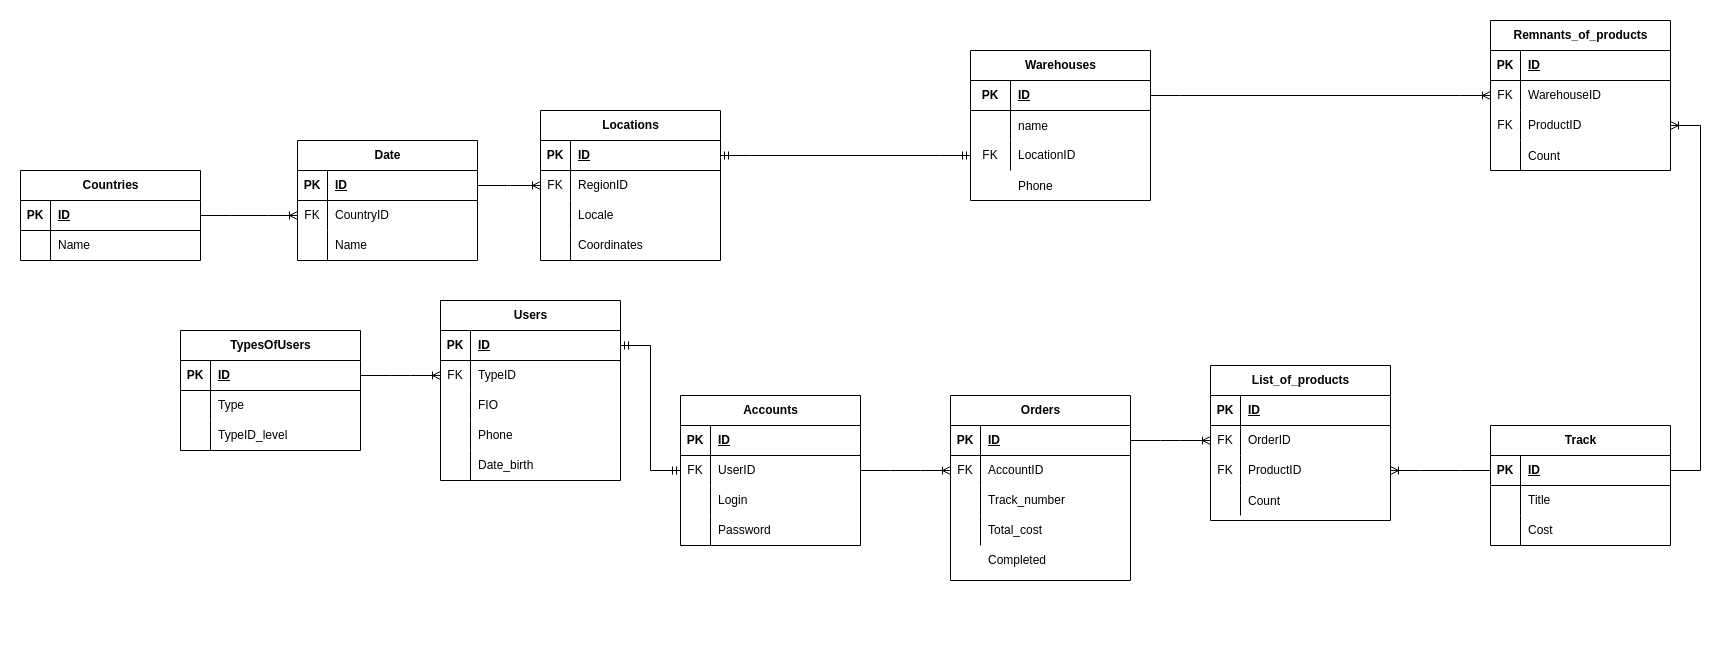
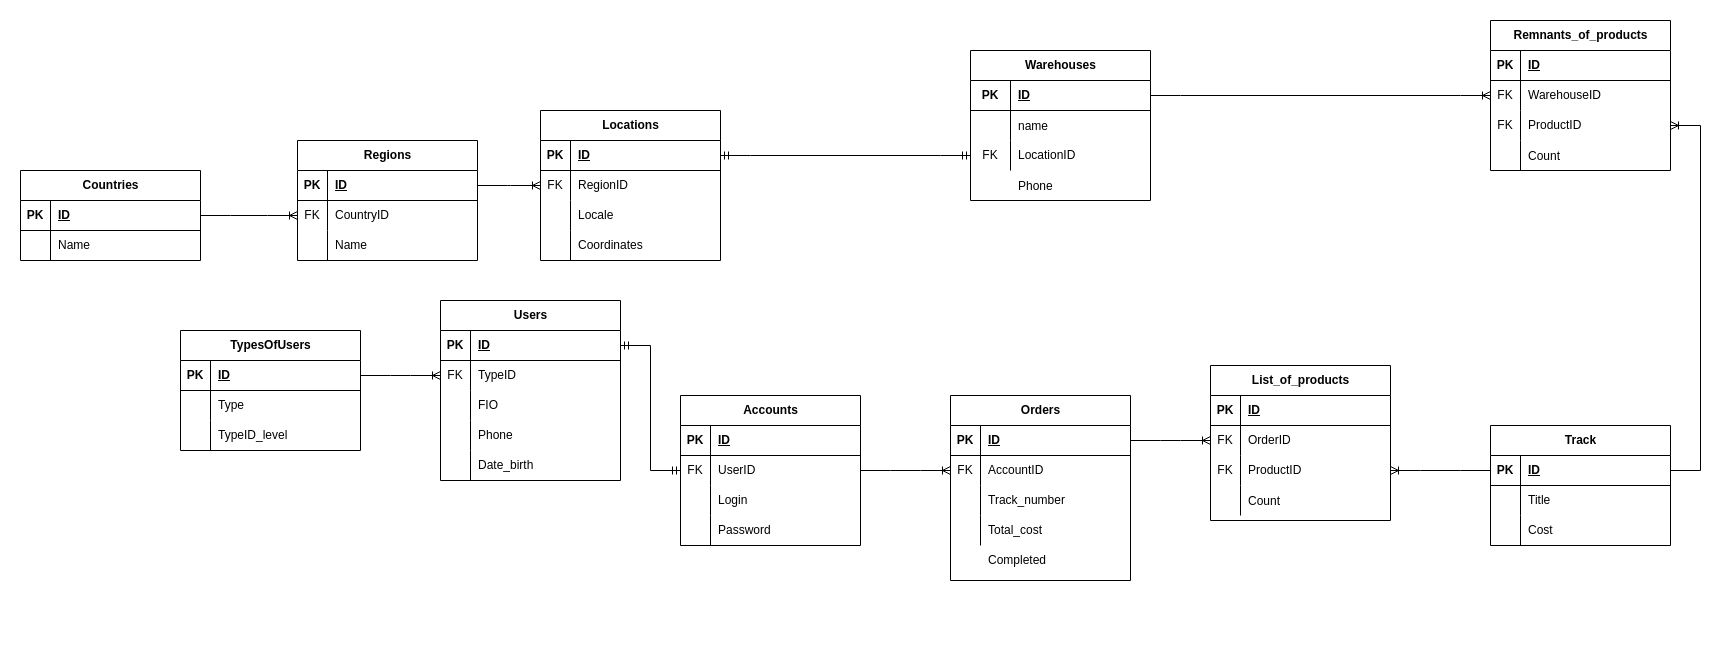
(388, 156) -> (388, 156)
